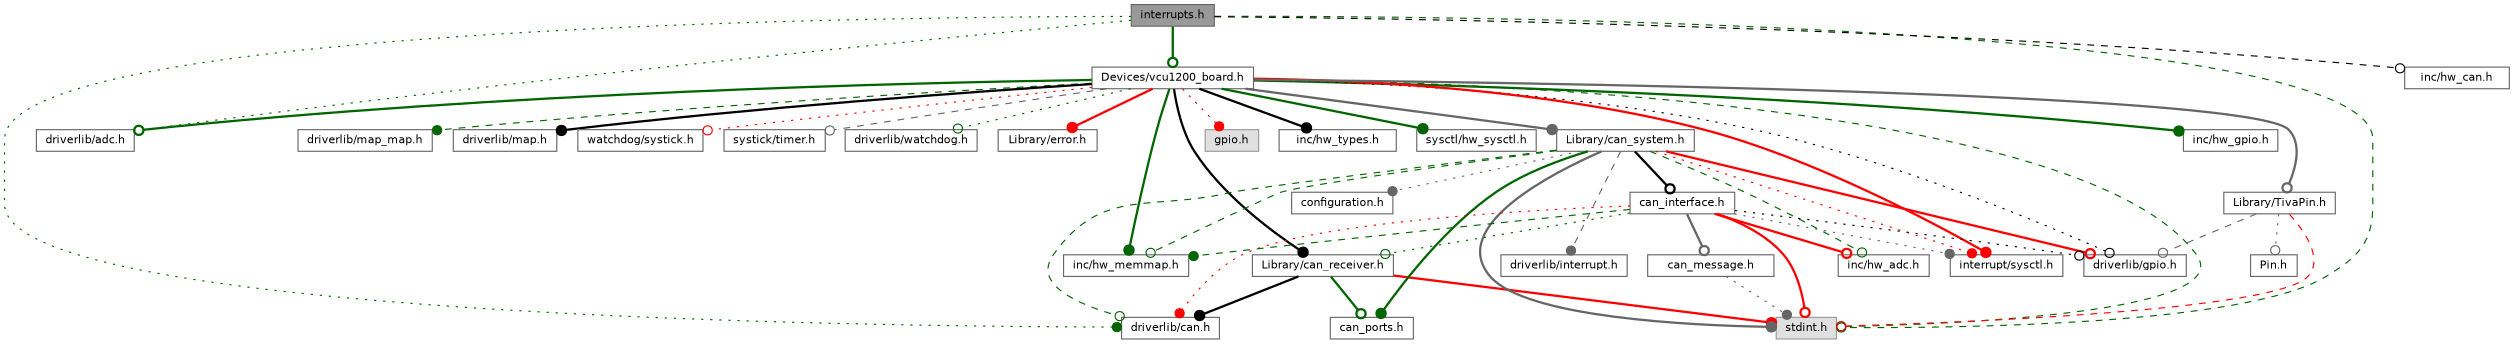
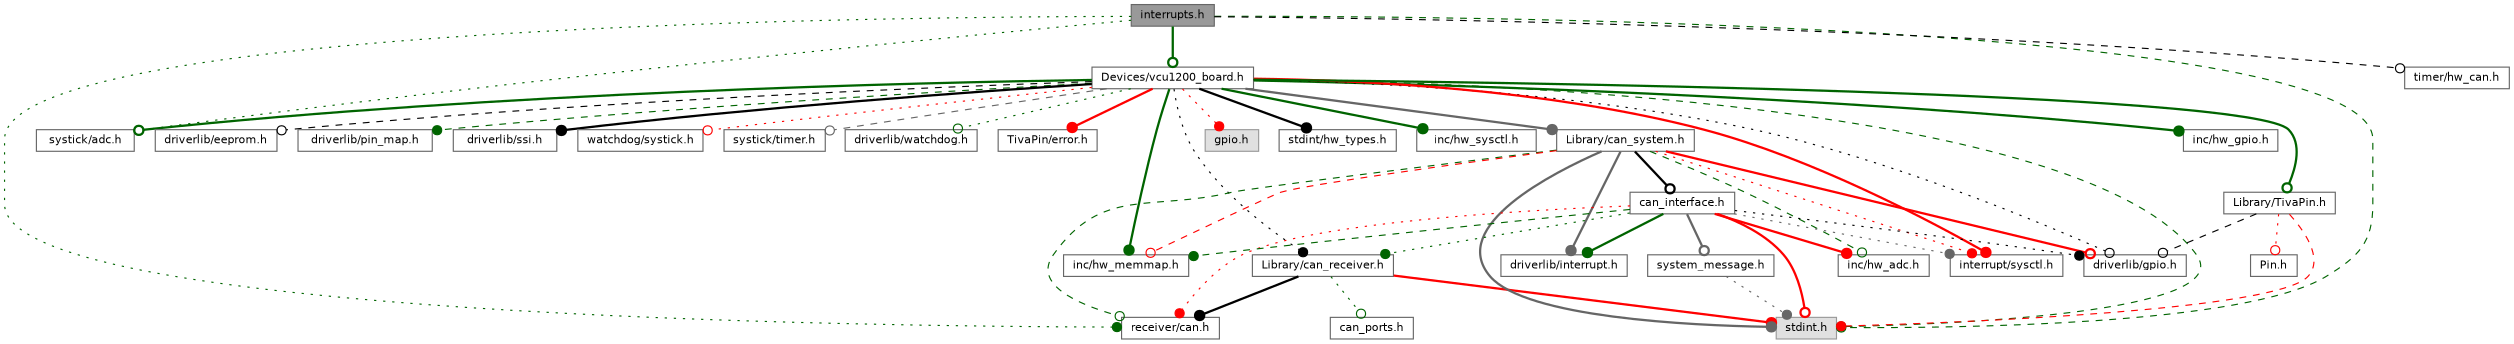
(2457, 78) -> (2457, 78)
(1801, 90) -> (1801, 90)
(85, 140) -> (85, 140)
none -> (216, 140)
(365, 140) -> (365, 140)
(505, 140) -> (505, 140)
(1048, 140) -> (1048, 140)
(1338, 140) -> (1338, 140)
(1476, 140) -> (1476, 140)
(1218, 182) -> (1218, 182)
(1278, 193) -> (1278, 193)
(1597, 199) -> (1597, 199)
(1342, 203) -> none
(1476, 207) -> none
(1862, 226) -> (1862, 226)
(2277, 230) -> (2277, 230)
none -> (1628, 232)
(2212, 232) -> (2212, 232)
(1510, 233) -> (1510, 233)
(1779, 233) -> (1779, 233)
(1711, 266) -> (1711, 266)
(1345, 293) -> (1345, 293)
(2128, 311) -> (2128, 311)
(1170, 328) -> (1170, 328)
